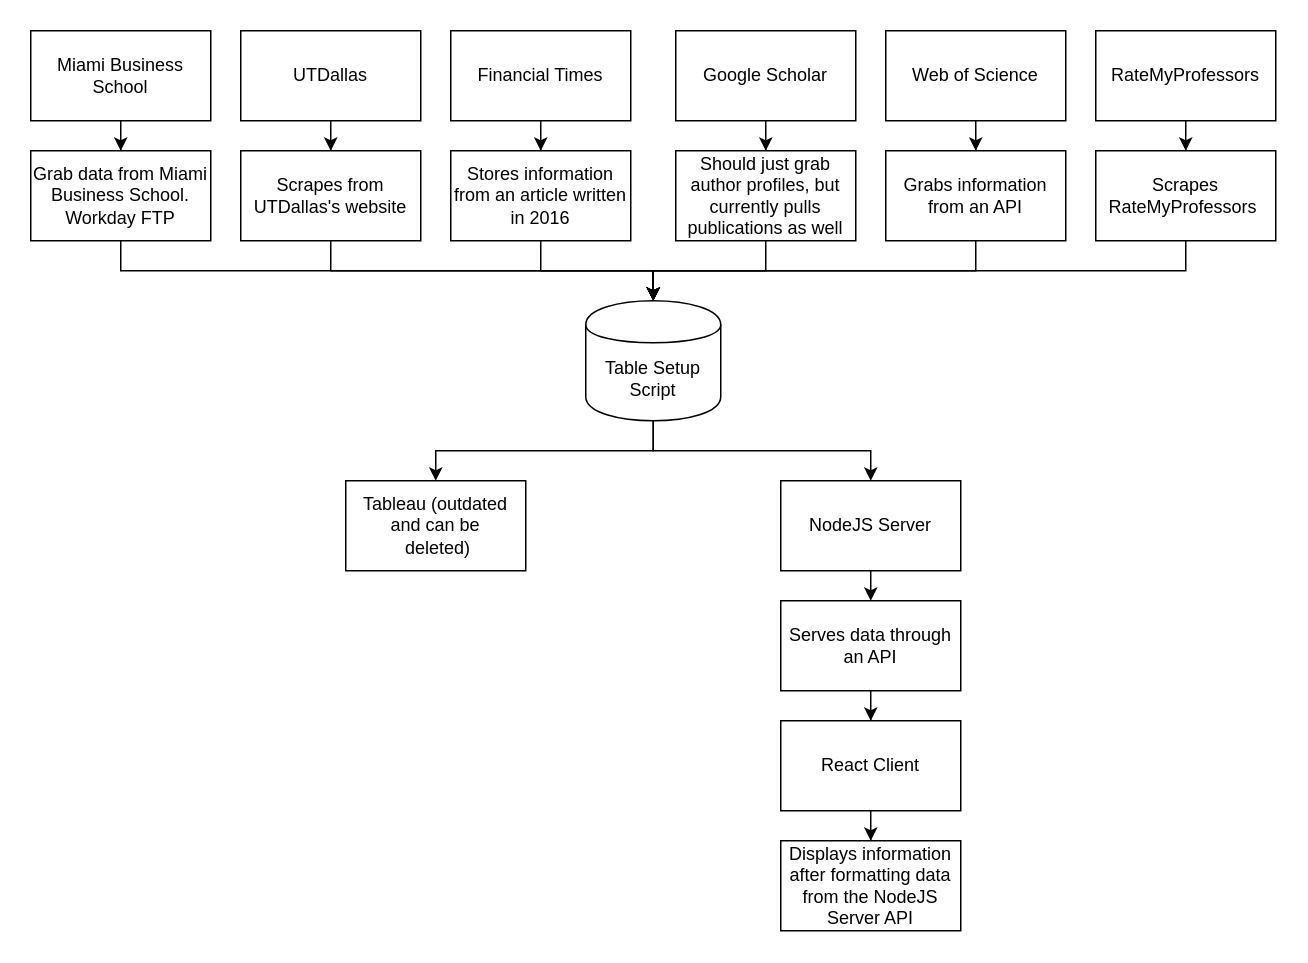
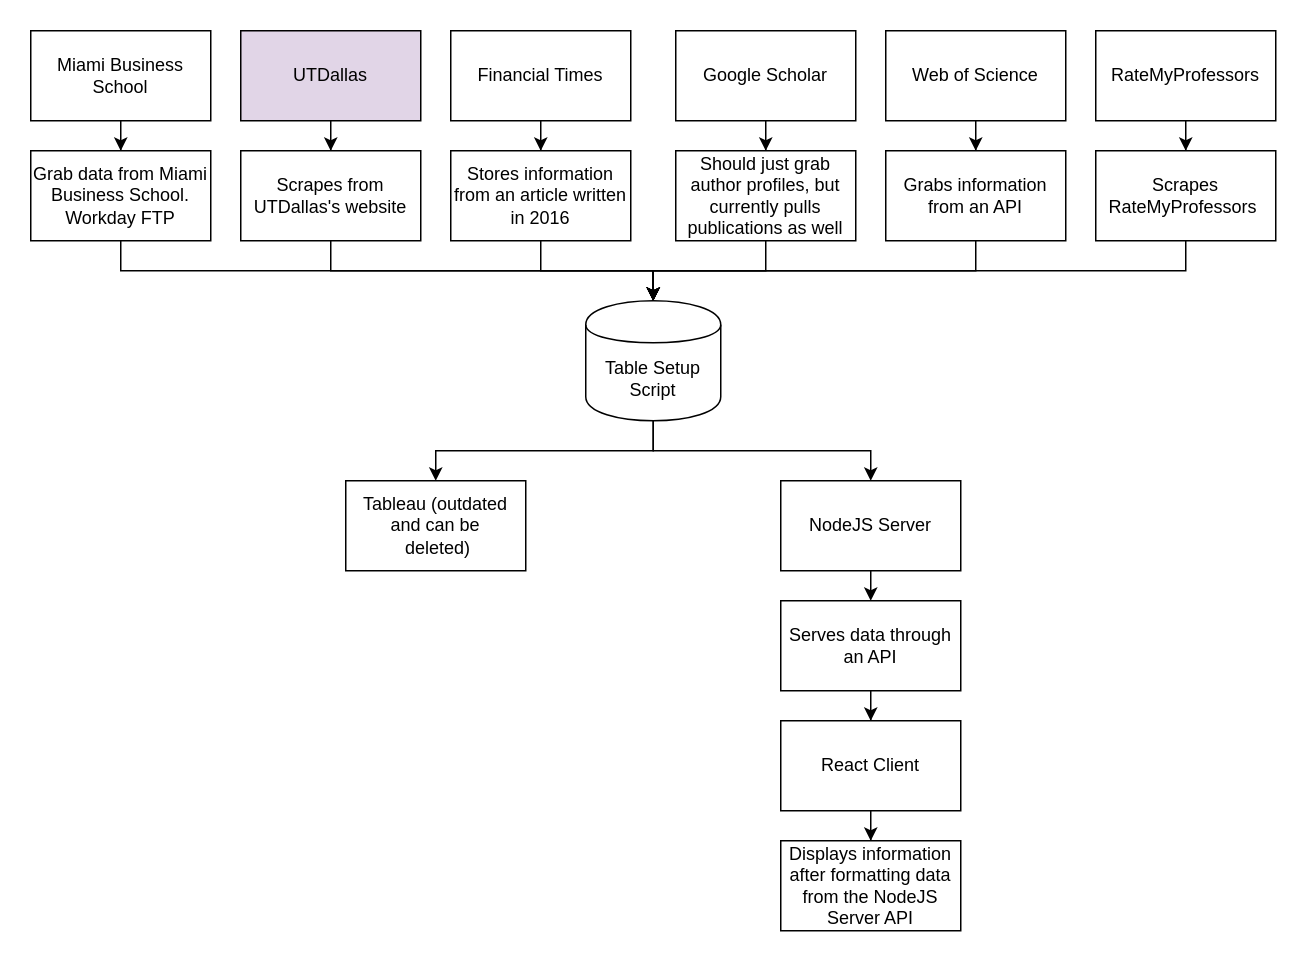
(331, 76) -> (331, 76)
